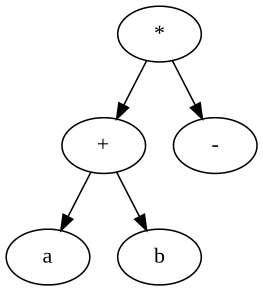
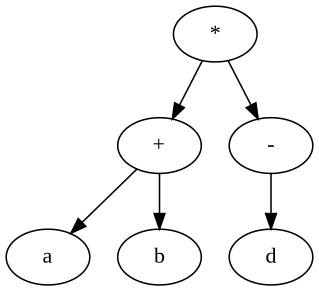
none -> (271, 257)
